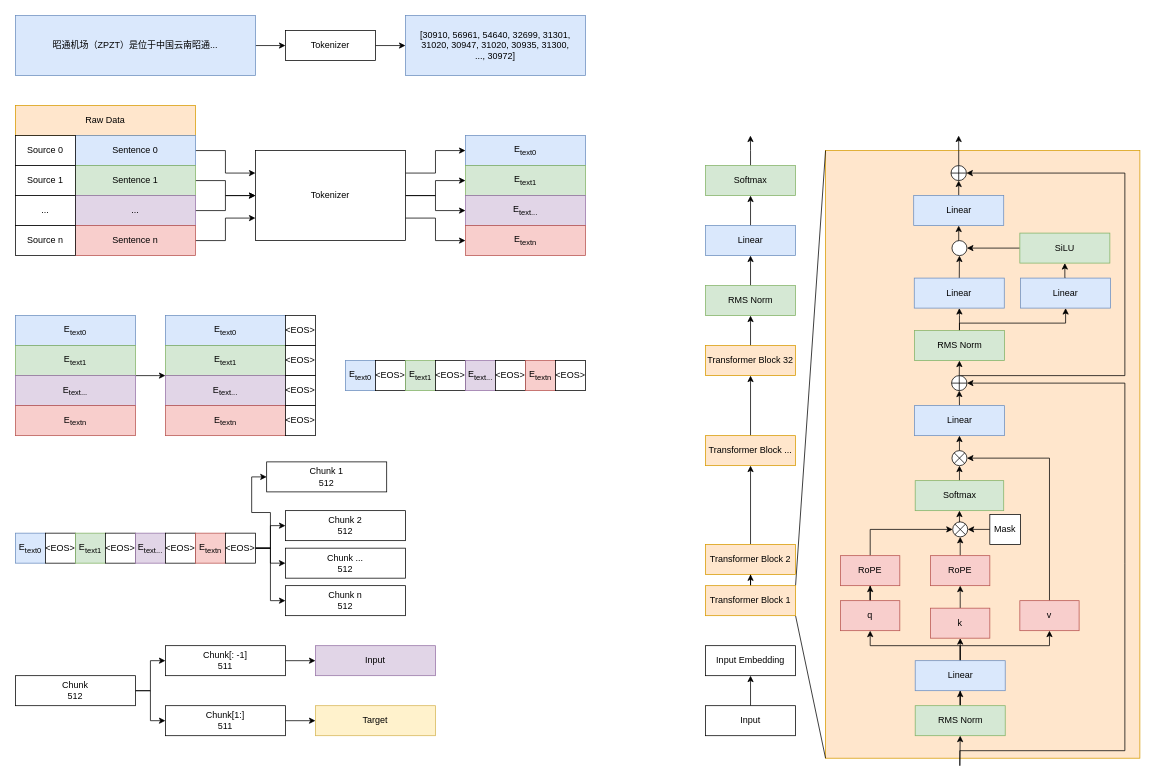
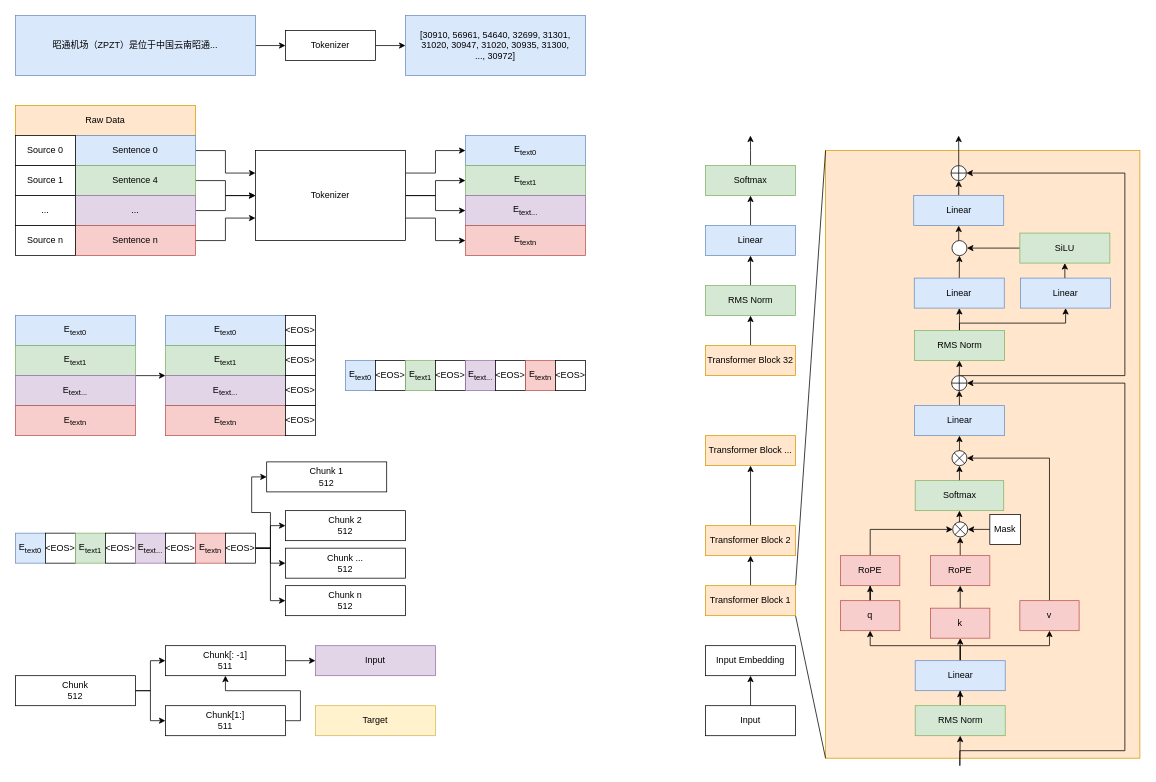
(135, 180) -> (135, 180)
(750, 408) -> none
(750, 559) -> (750, 540)
(305, 720) -> (274, 690)
